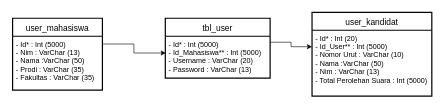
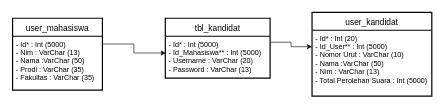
(218, 28) -> (218, 28)
